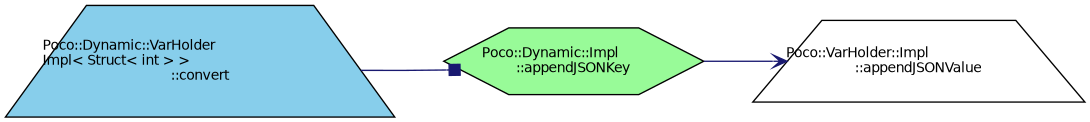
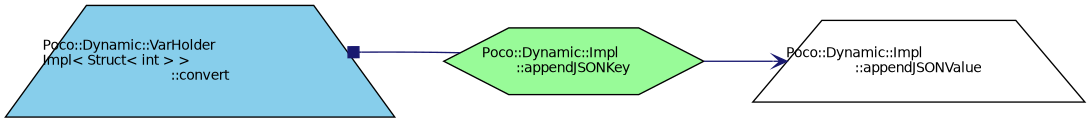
(919, 61) -> (919, 61)
(404, 70) -> (411, 52)
